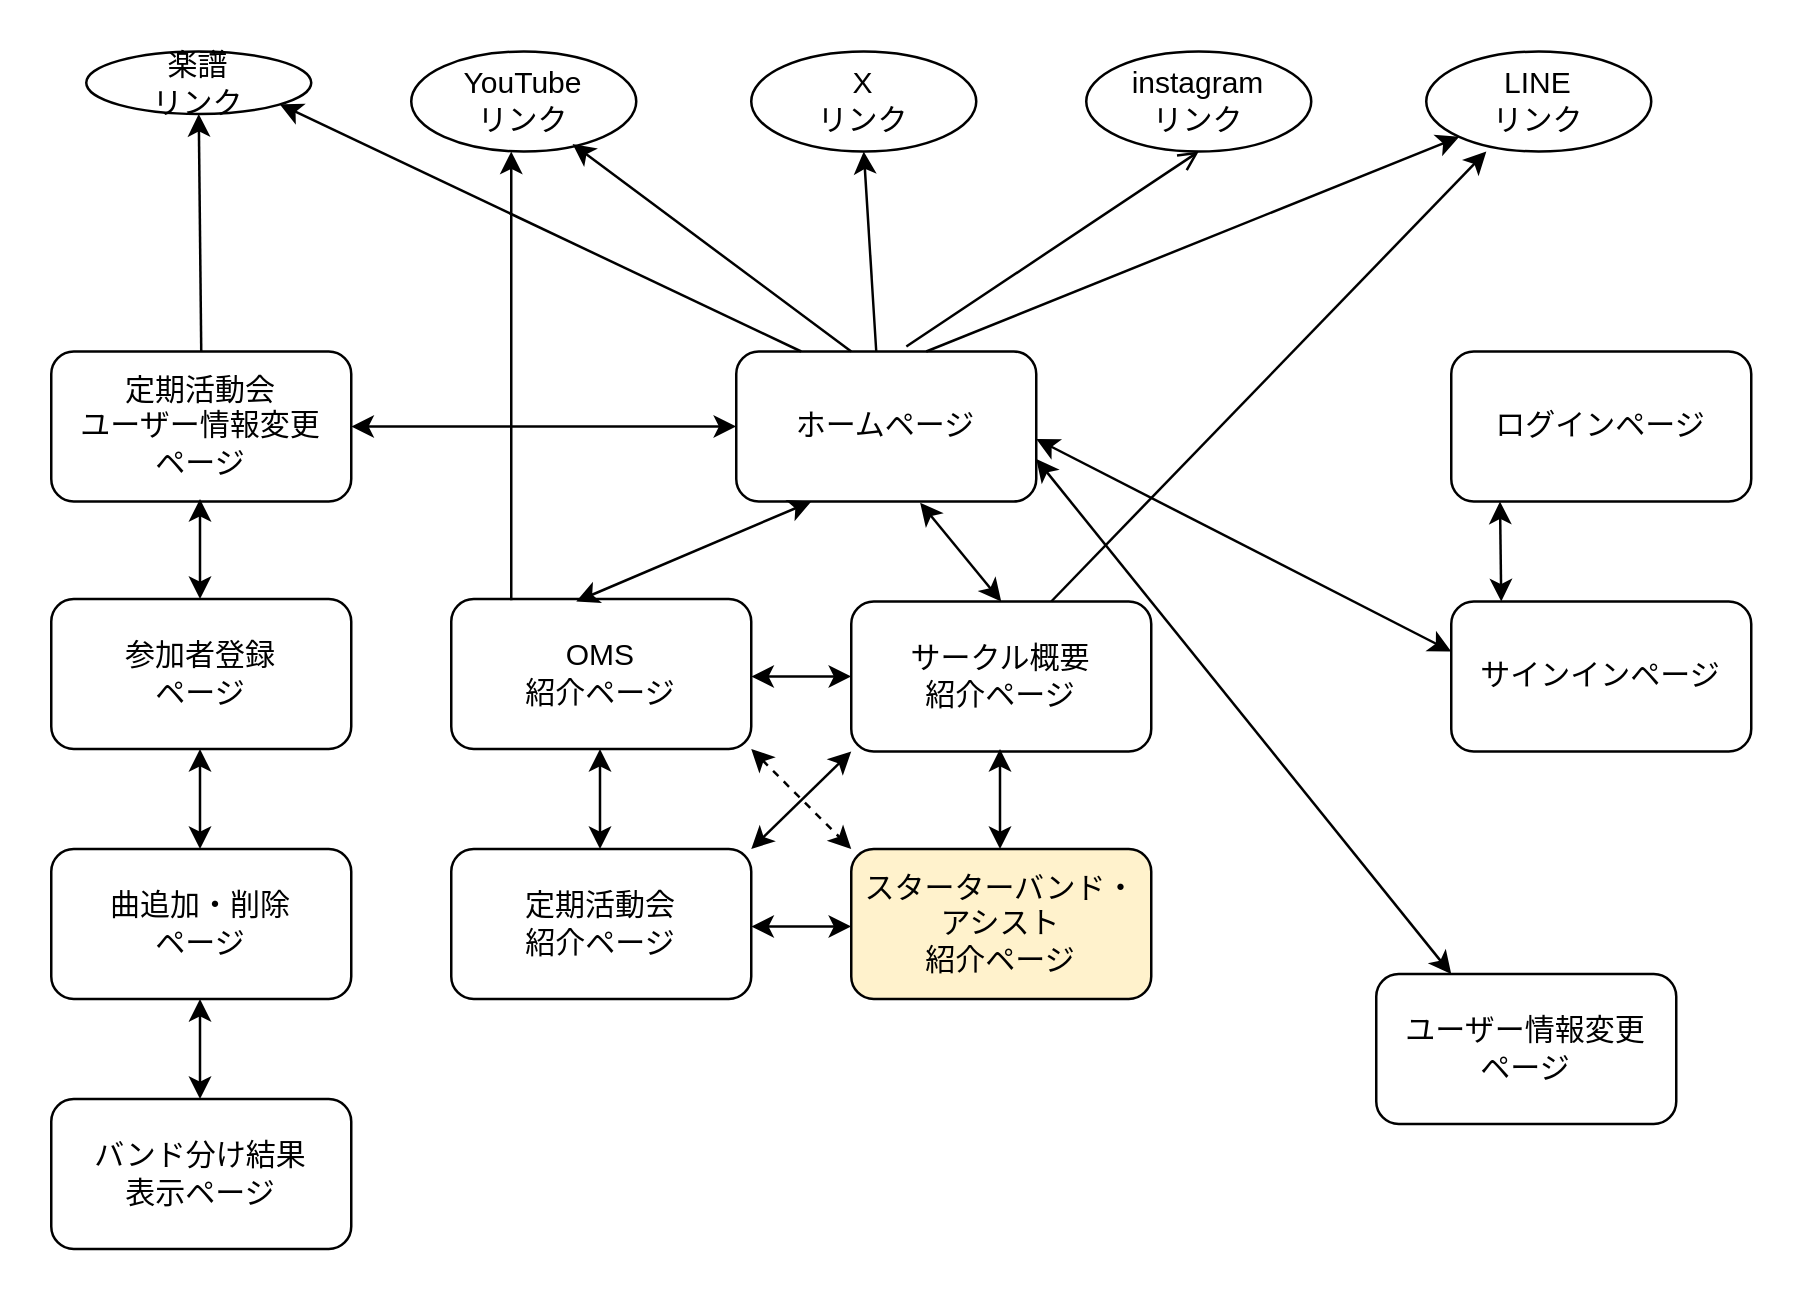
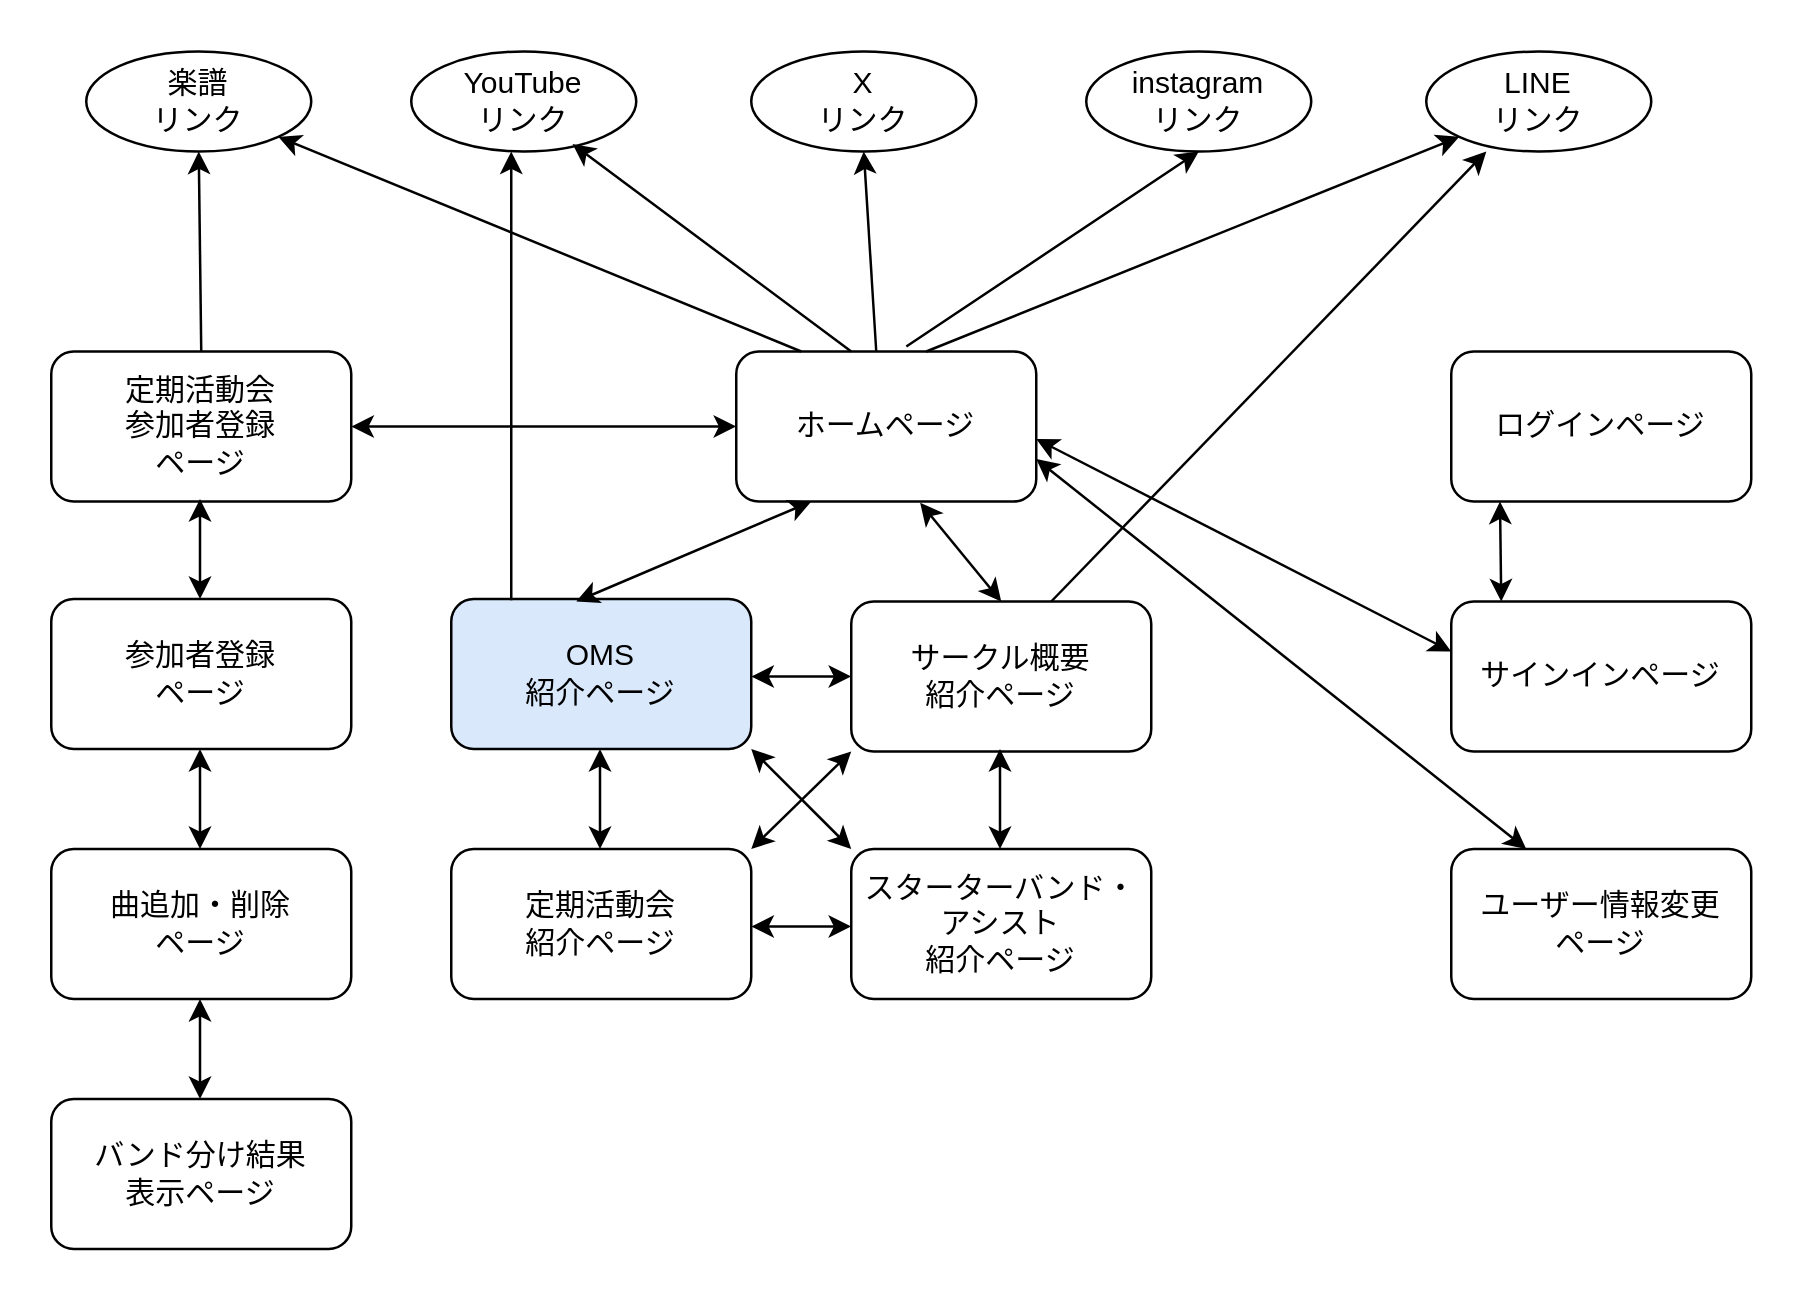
(199, 83) -> (199, 101)
(1187, 159) -> (1184, 161)
(201, 426) -> (201, 426)
(601, 674) -> (601, 674)
(821, 818) -> (821, 818)
(1001, 924) -> (1001, 924)
(1526, 1049) -> (1601, 924)
